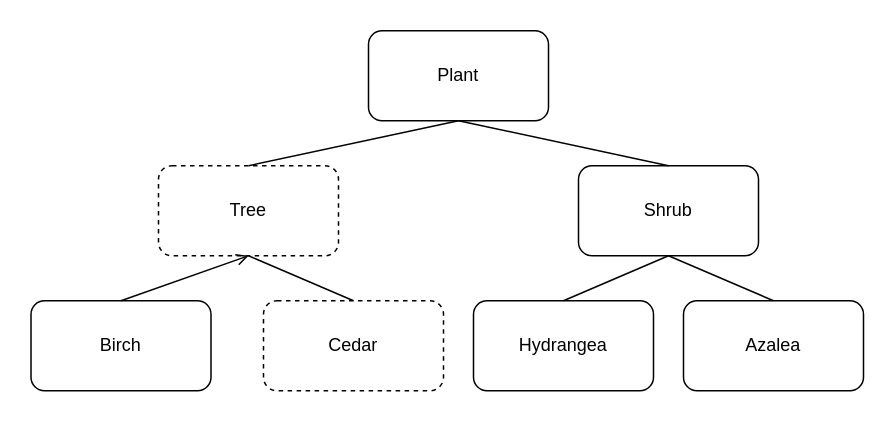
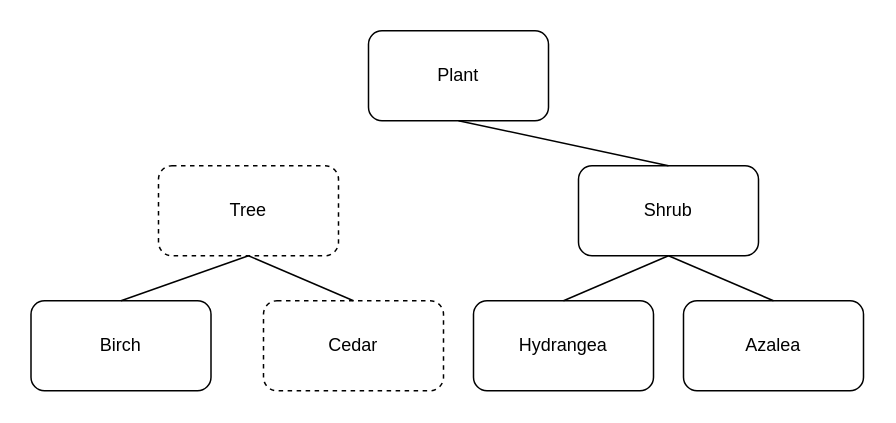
(351, 144) -> none
(242, 258) -> (243, 258)
